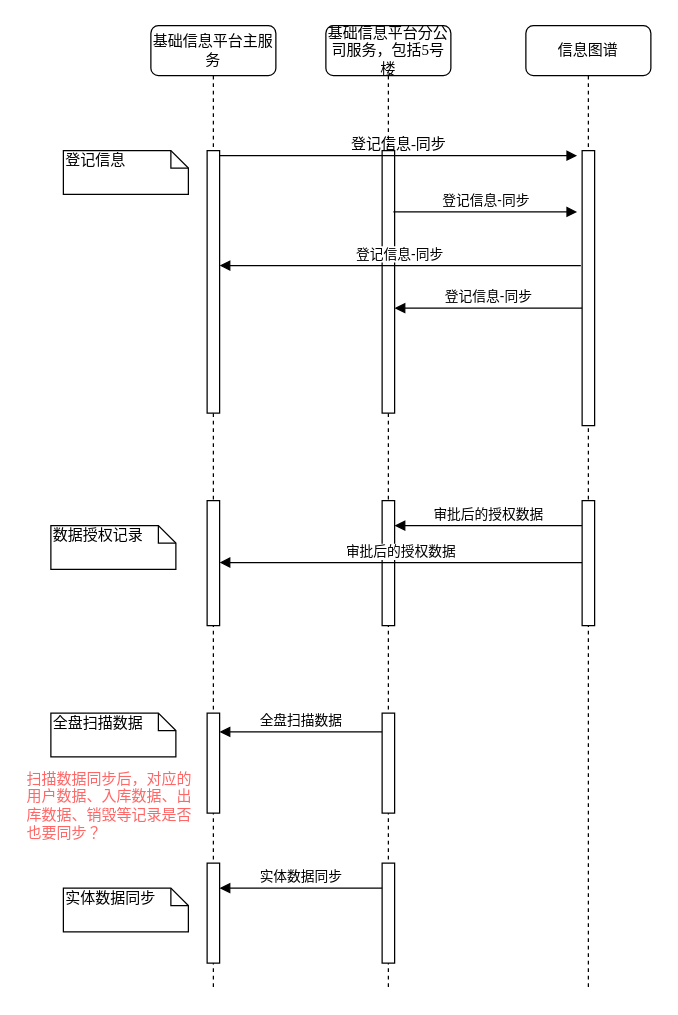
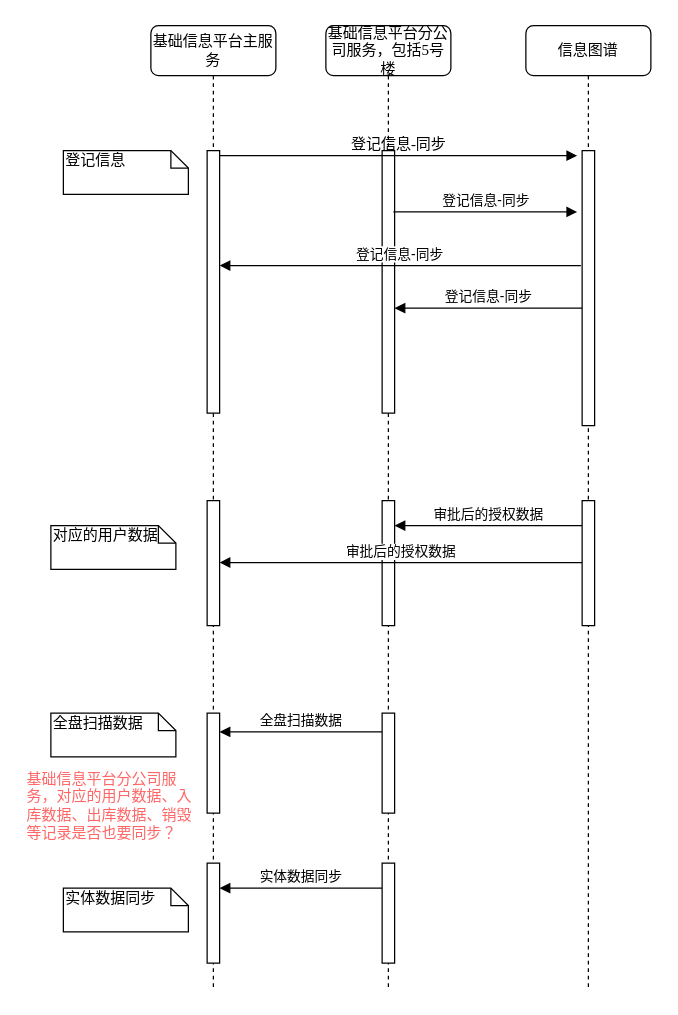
(98, 536) -> (106, 536)
(114, 807) -> (114, 807)
